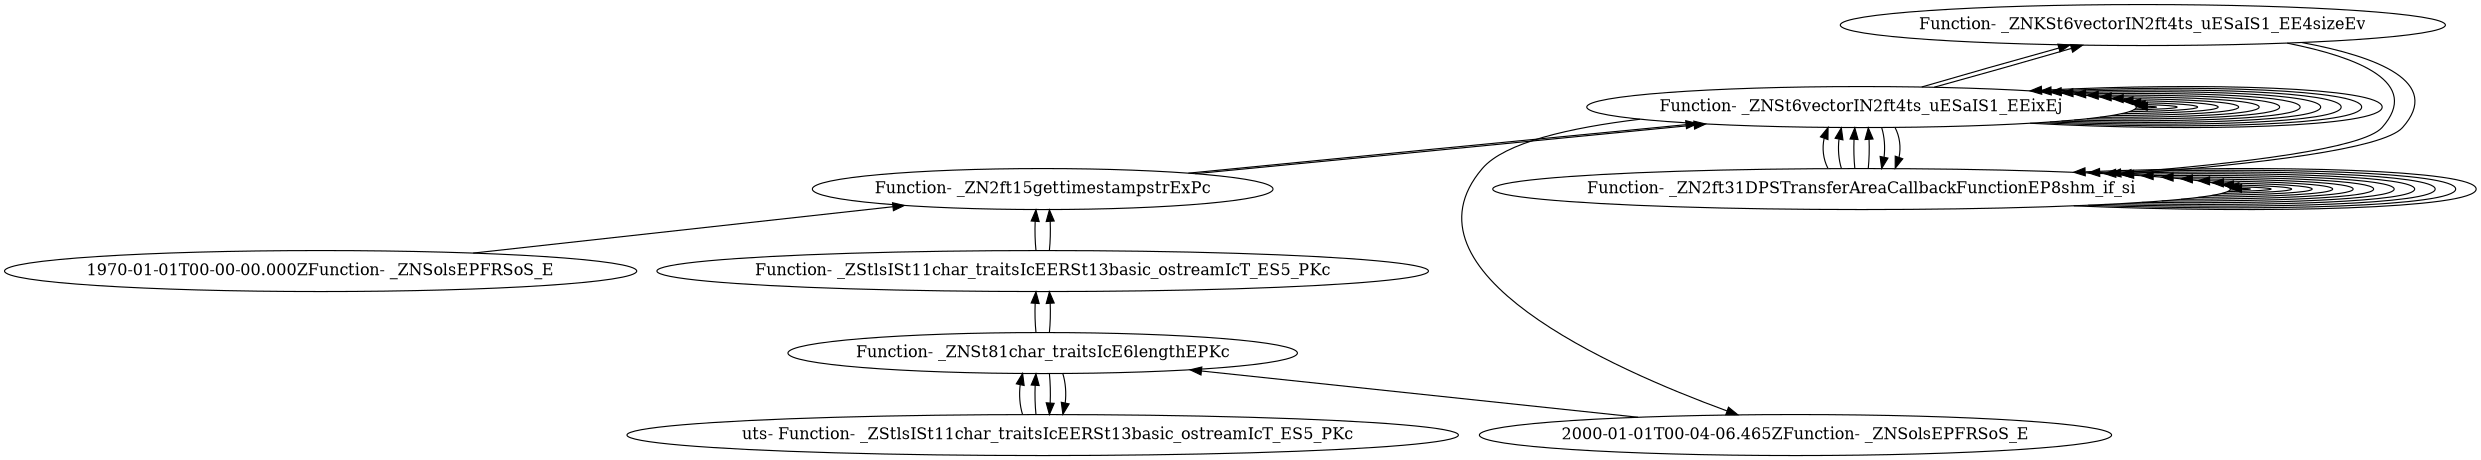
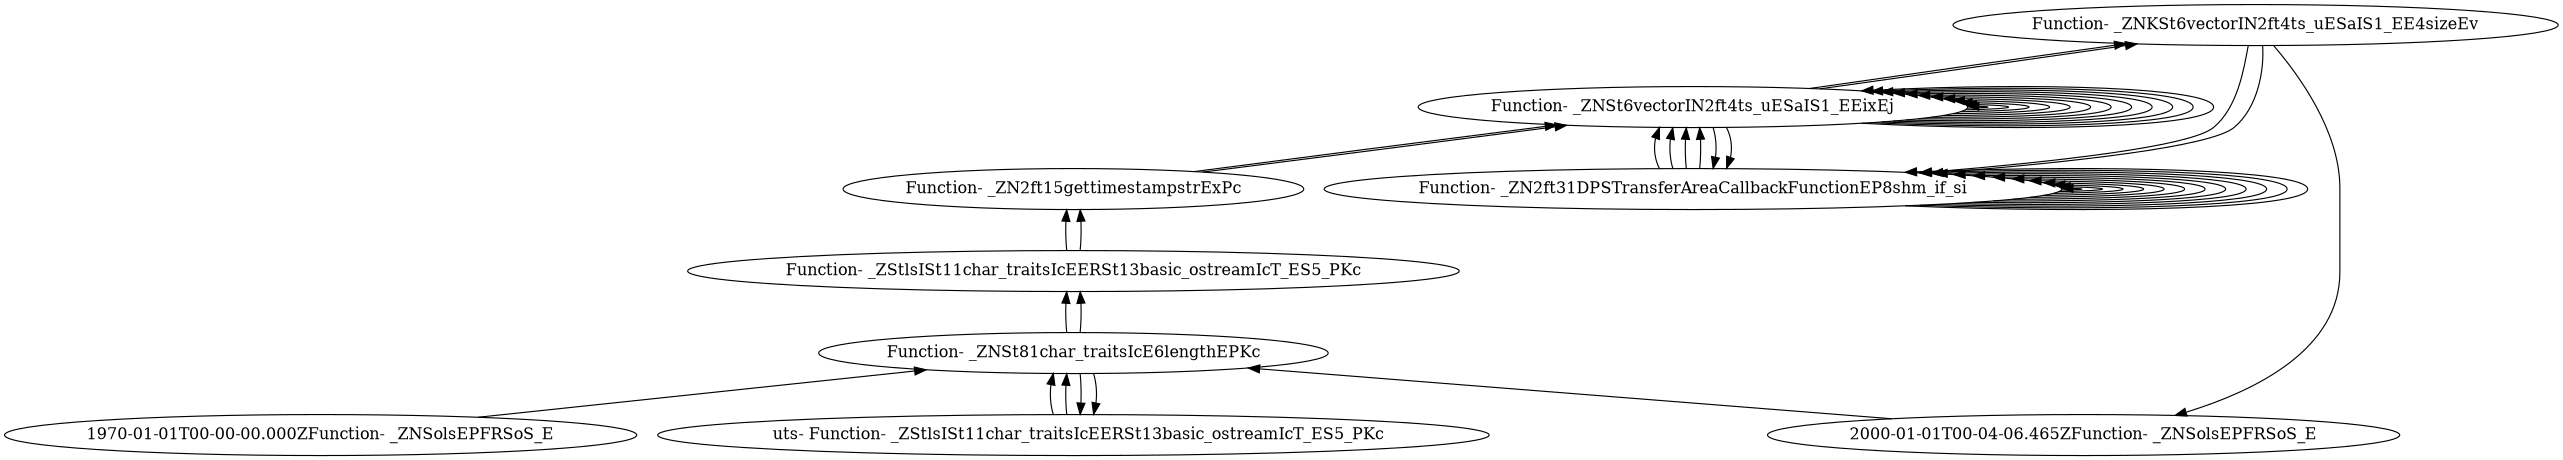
(683, 230) -> (696, 394)
(1485, 272) -> (2340, 261)
